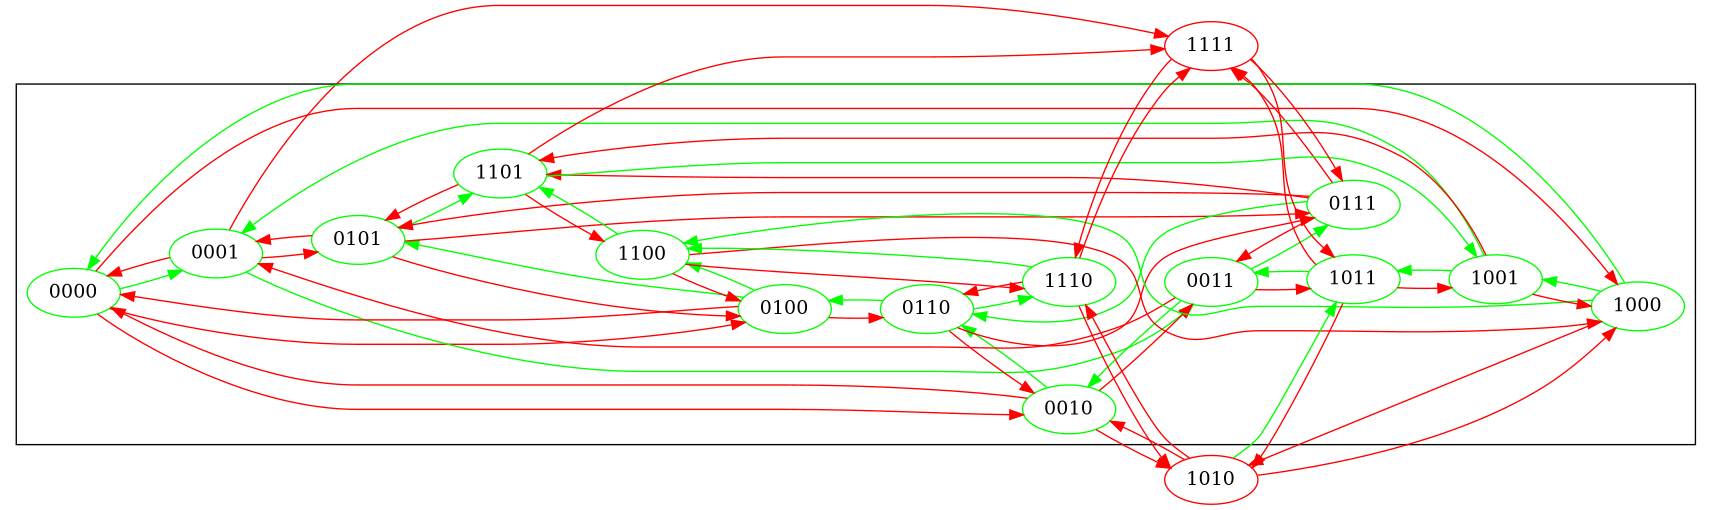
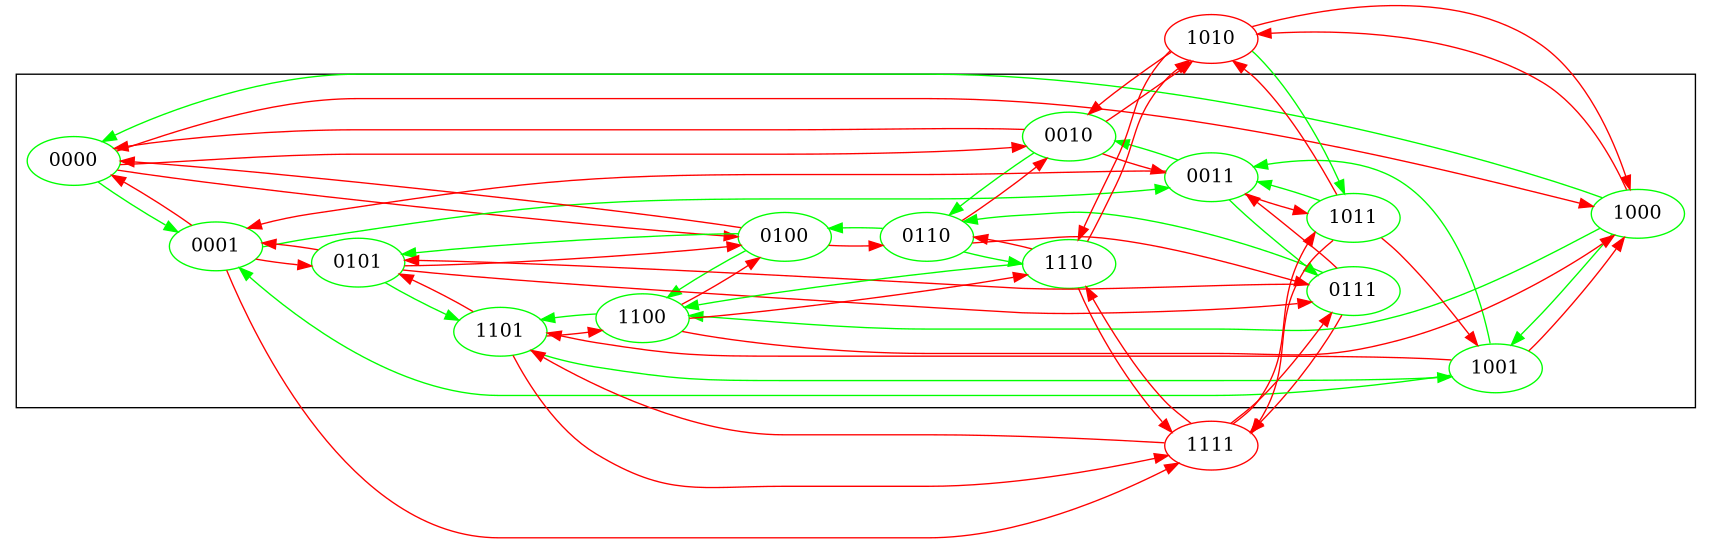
(935, 178) -> (847, 435)
(1431, 270) -> (1421, 198)
